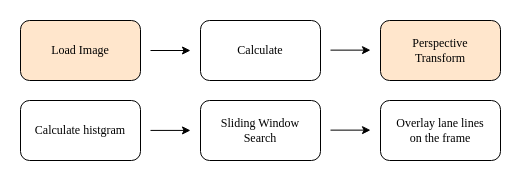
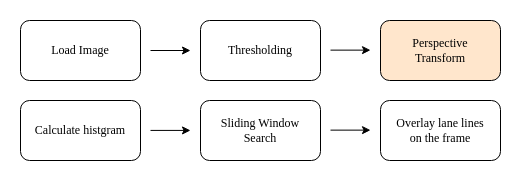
(81, 51) -> (81, 51)
(261, 51) -> (261, 51)
